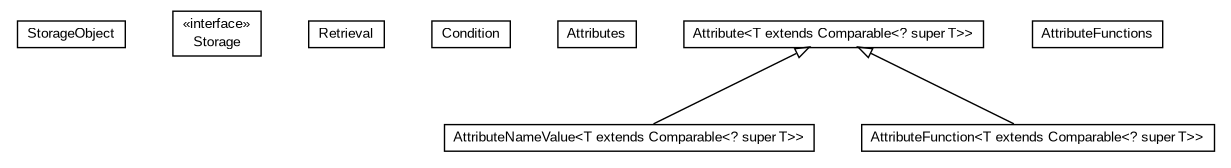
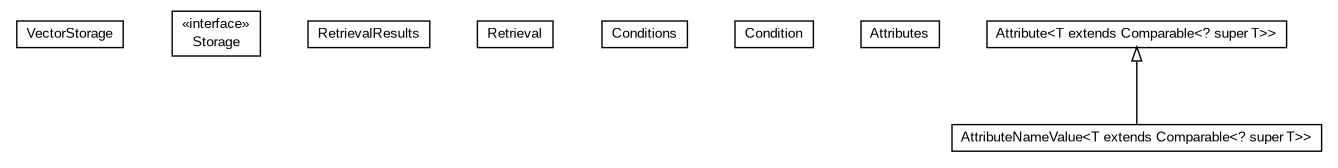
none -> (70, 34)
(71, 34) -> none
none -> (368, 34)
none -> (644, 34)
(1097, 34) -> none
(1038, 137) -> none
